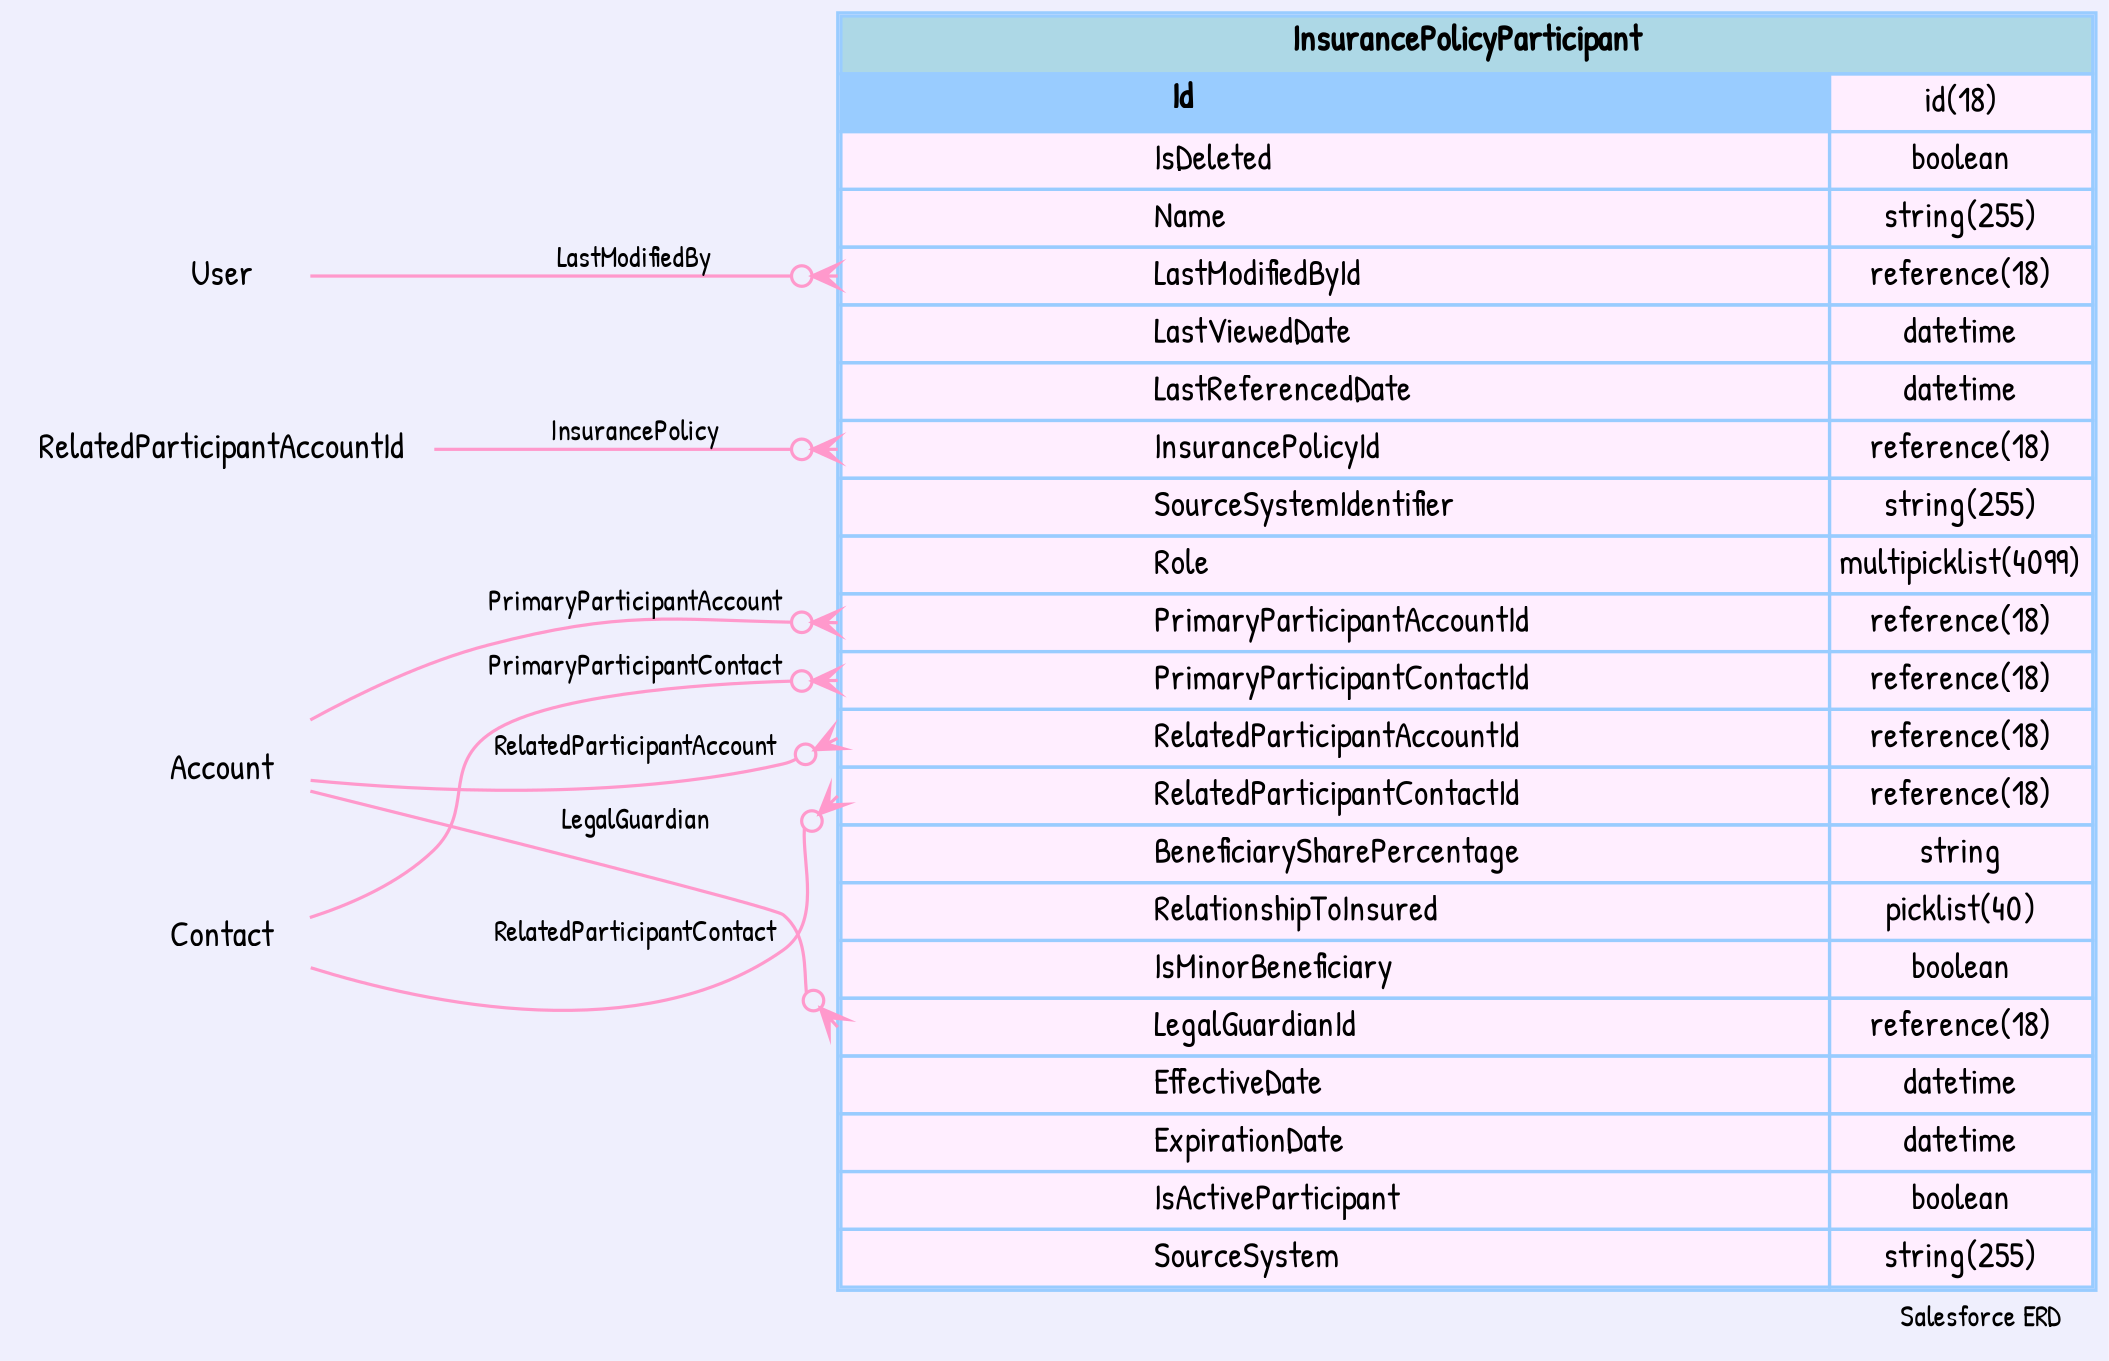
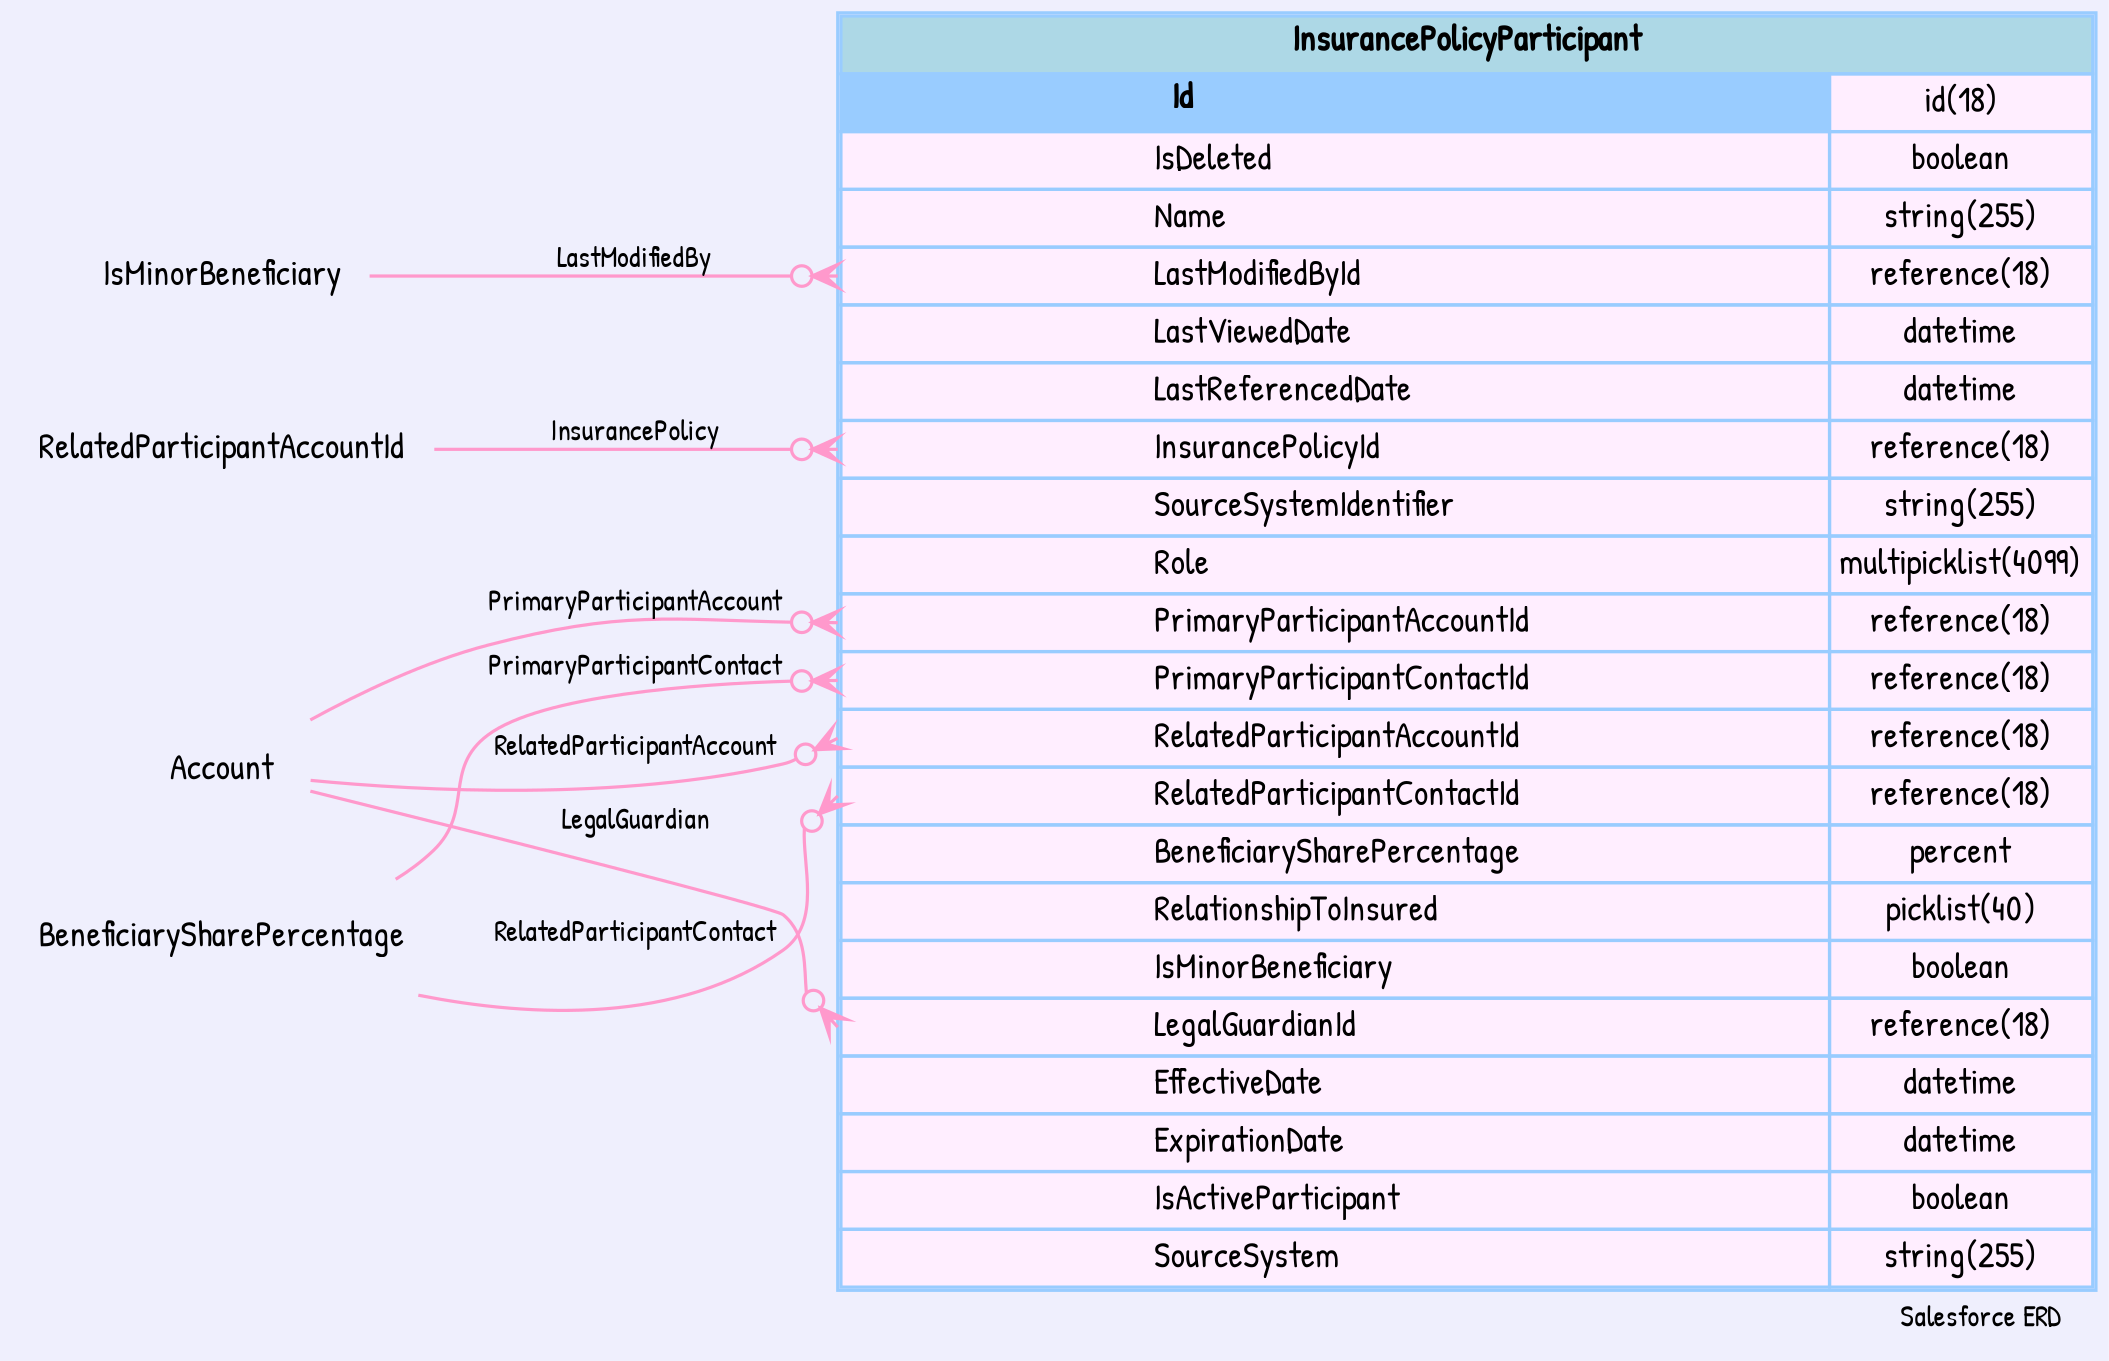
(223, 276) -> (223, 276)
(1961, 852) -> (1961, 852)
(223, 937) -> (223, 937)
